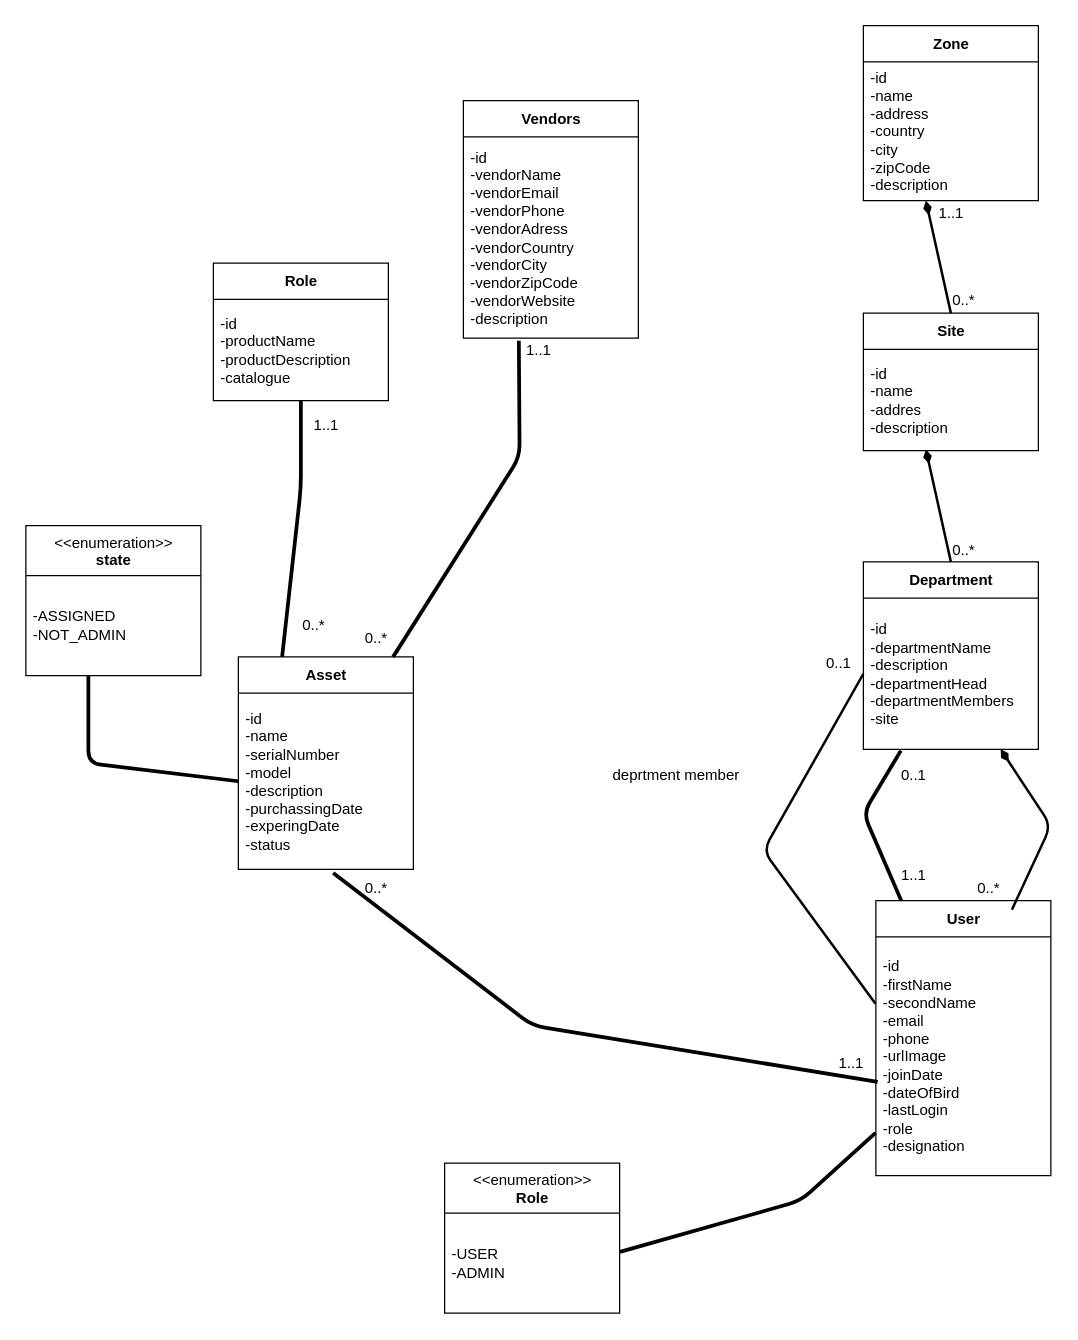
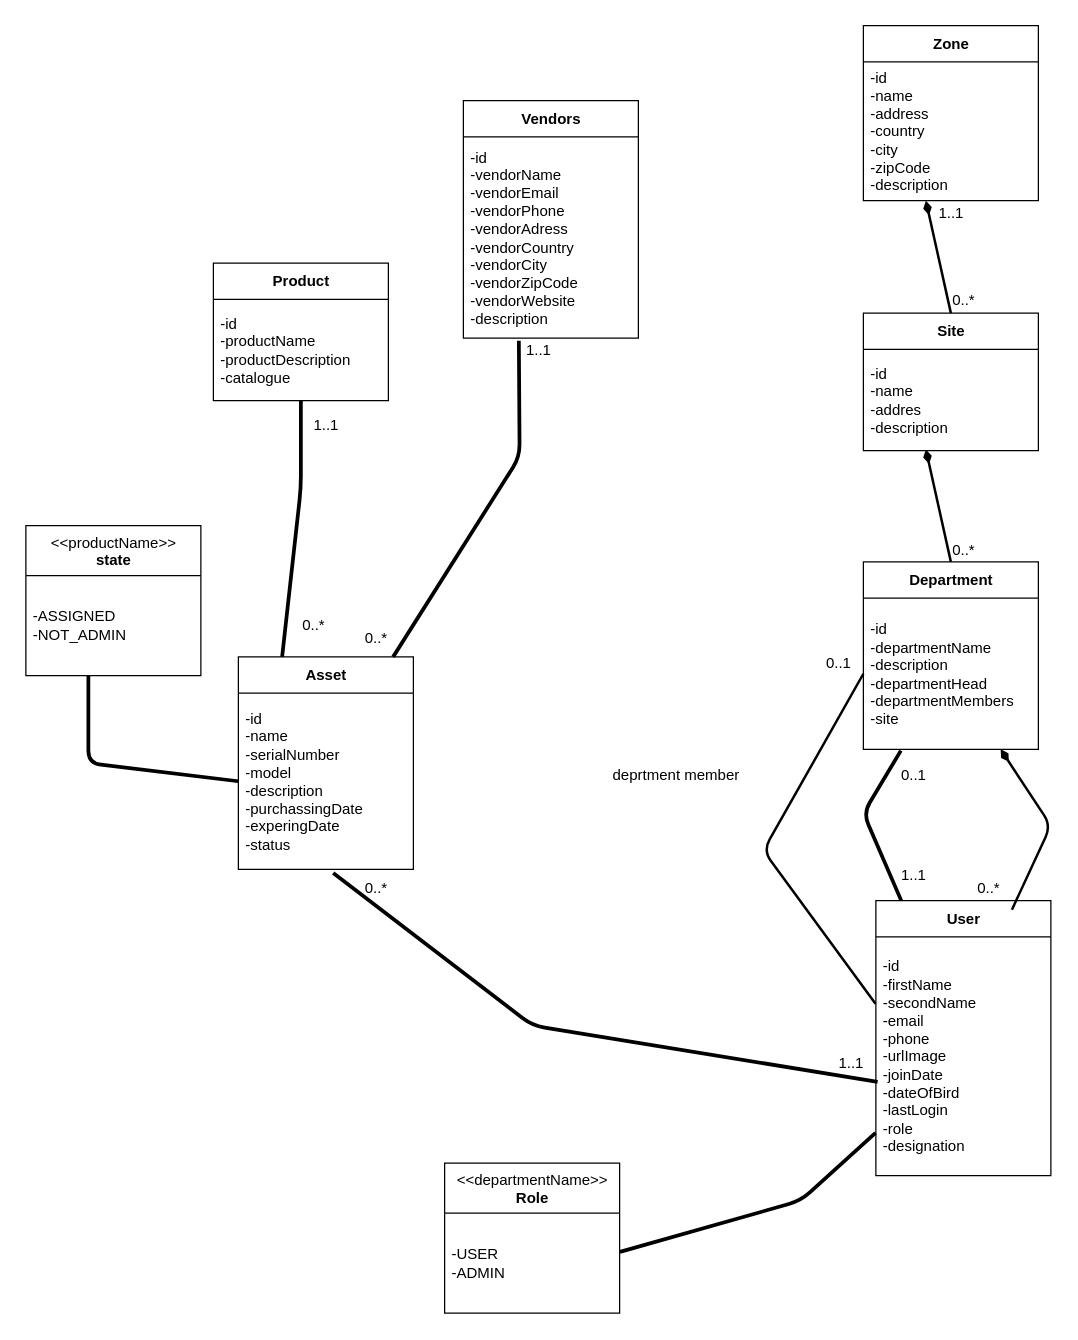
(301, 282) -> (301, 282)
(114, 552) -> (114, 552)
(533, 1190) -> (533, 1190)
